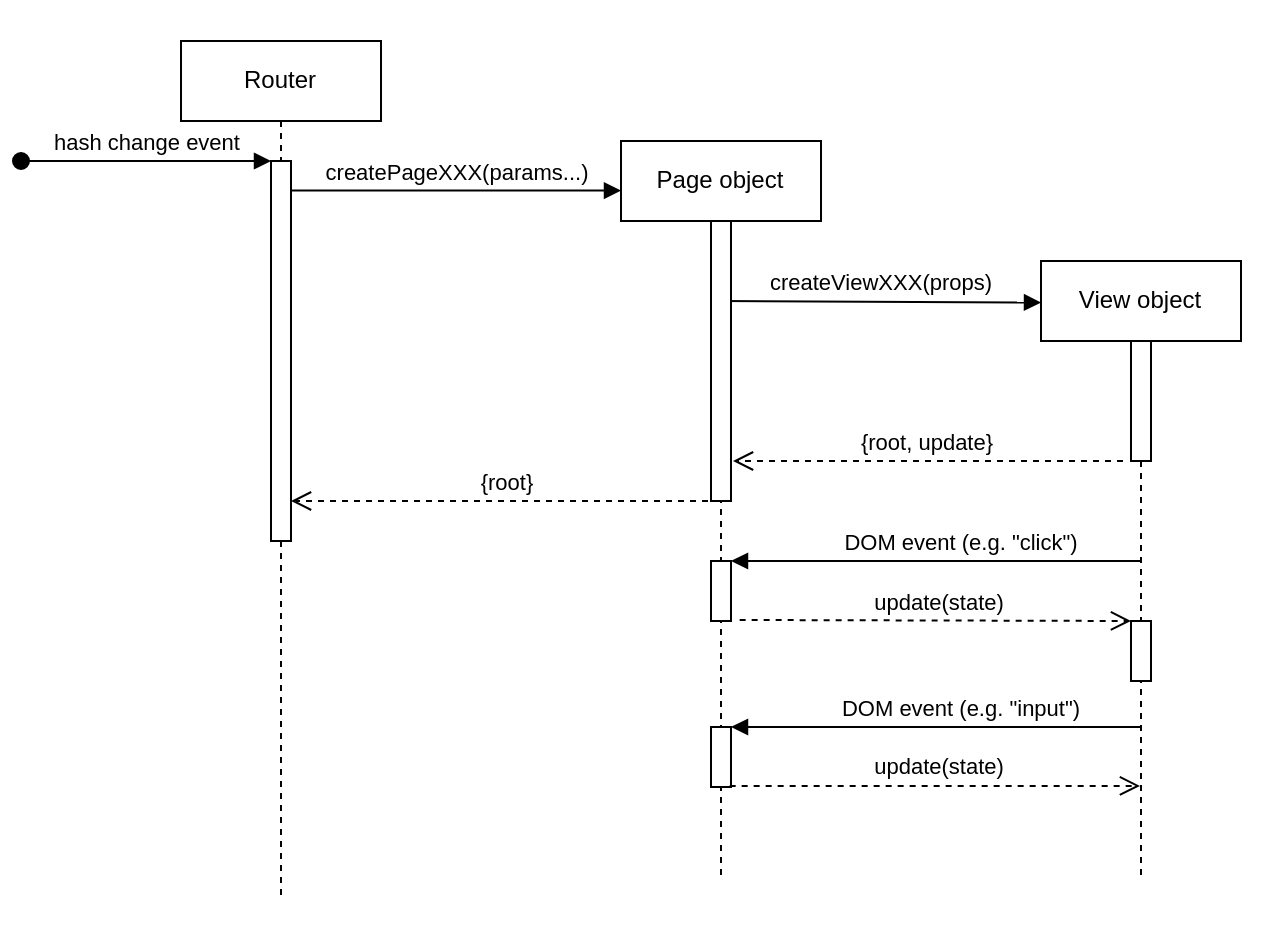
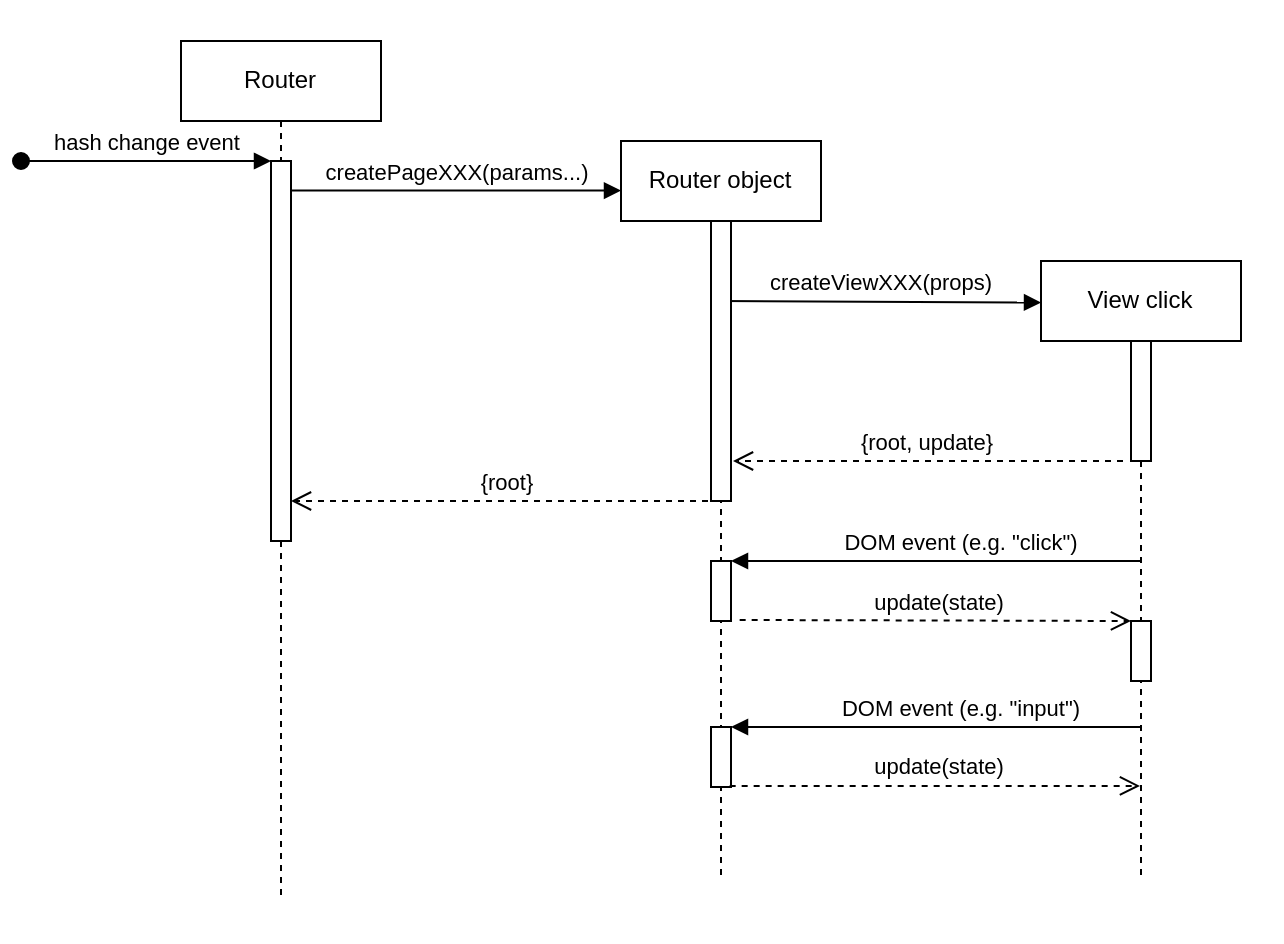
(721, 181) -> (721, 181)
(1141, 301) -> (1141, 301)
